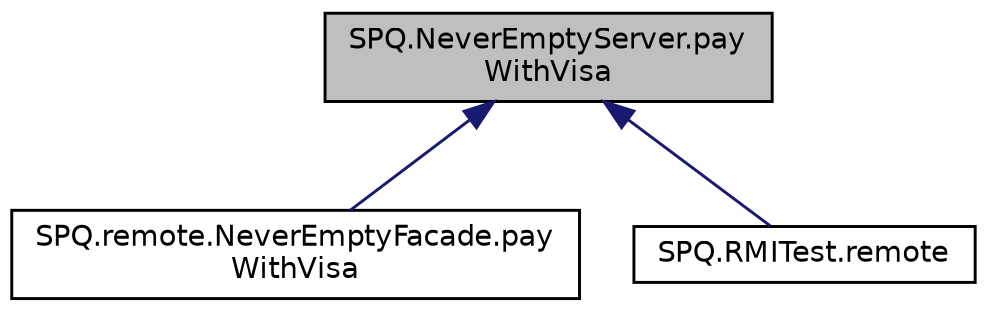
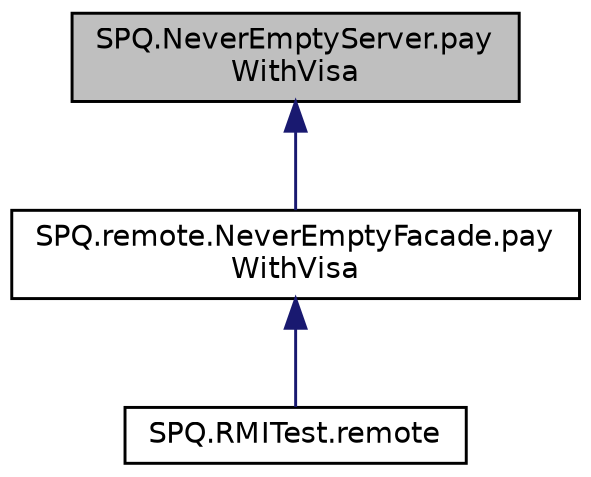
(699, 173) -> (296, 368)
